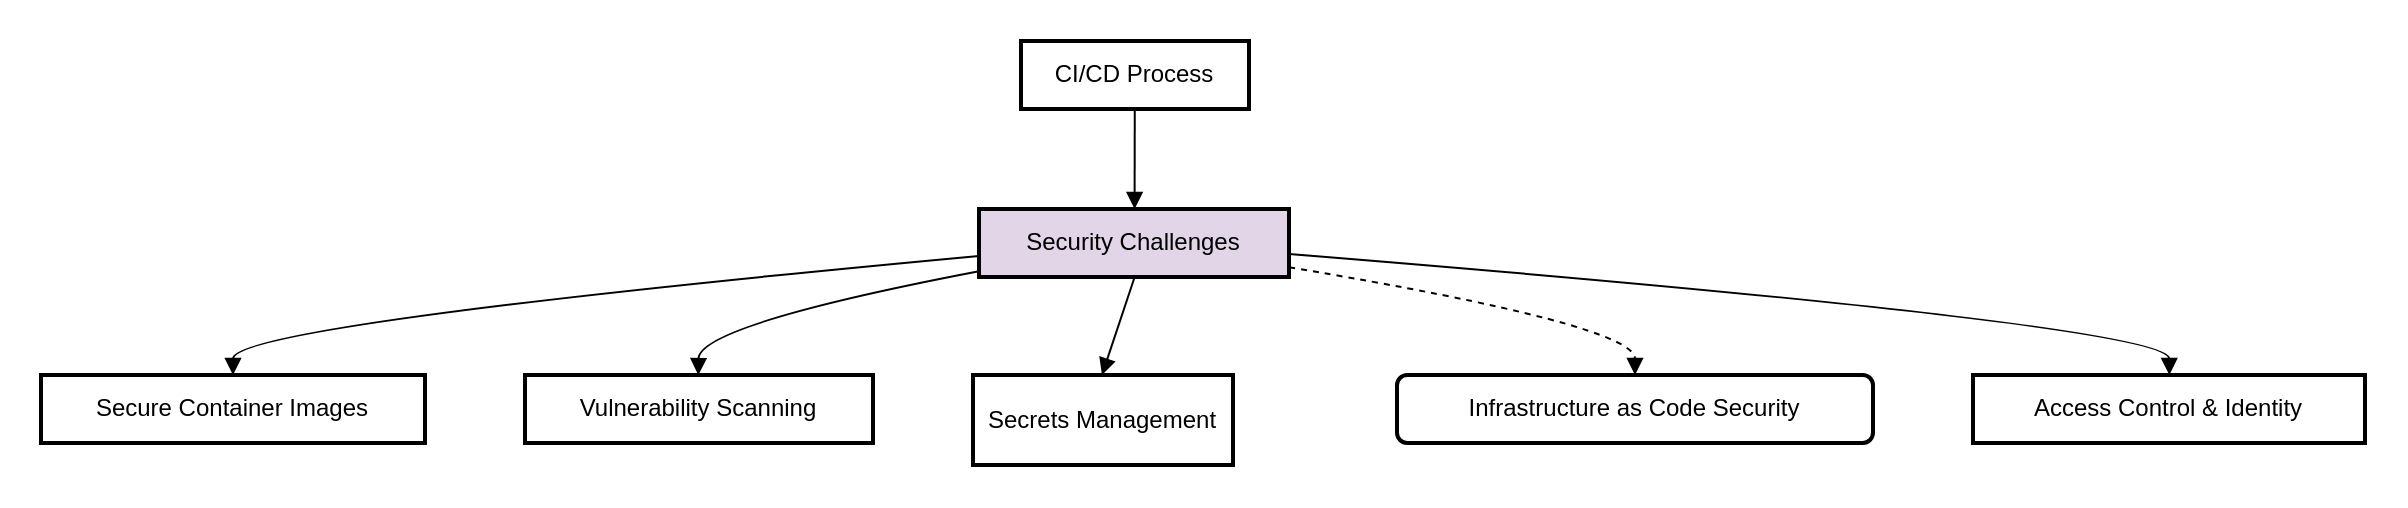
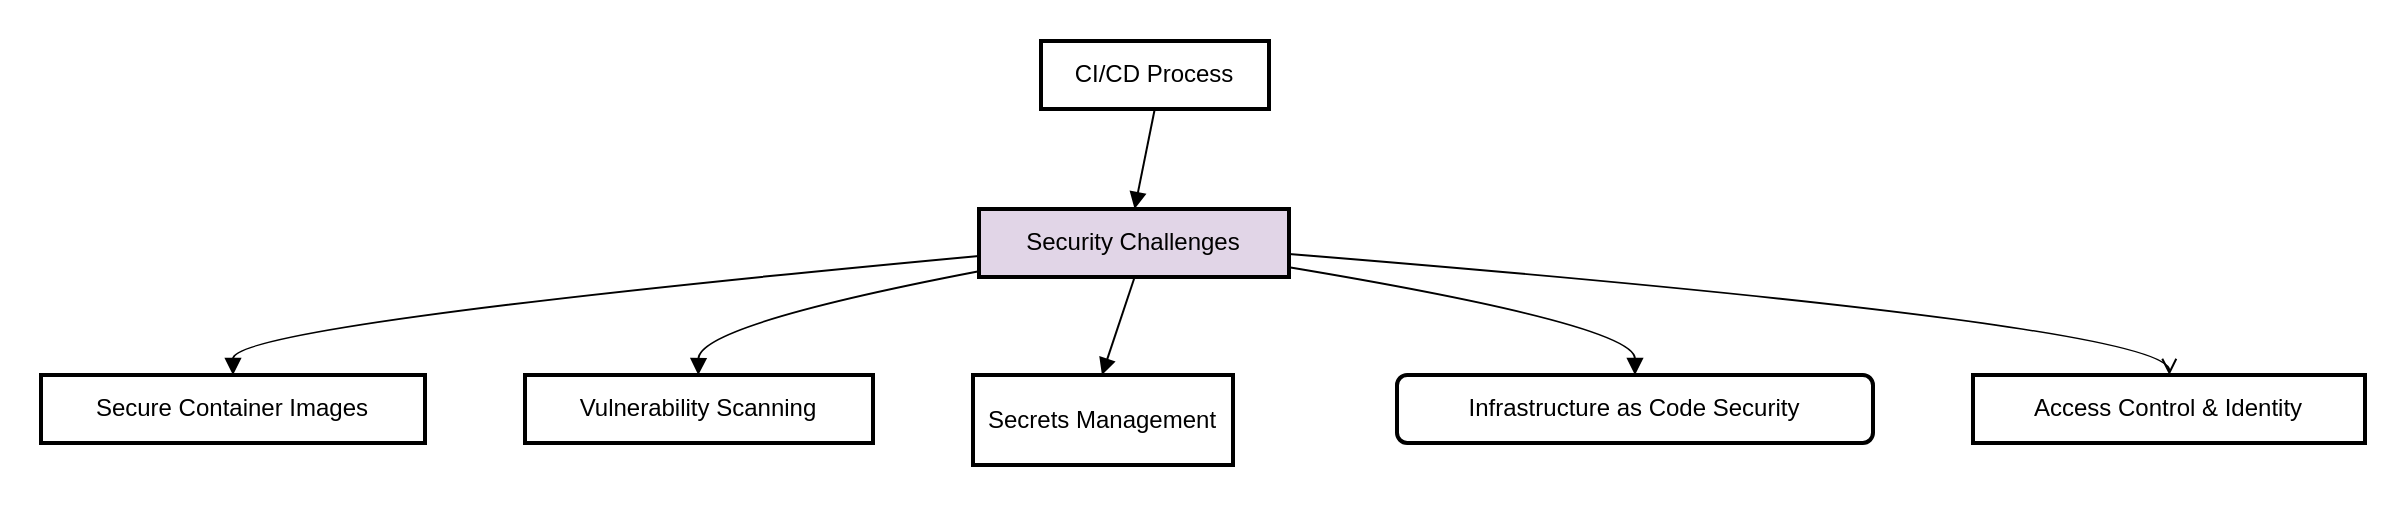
(1135, 75) -> (1155, 75)
(1467, 300) -> (1467, 300)
(1889, 309) -> (1890, 311)
